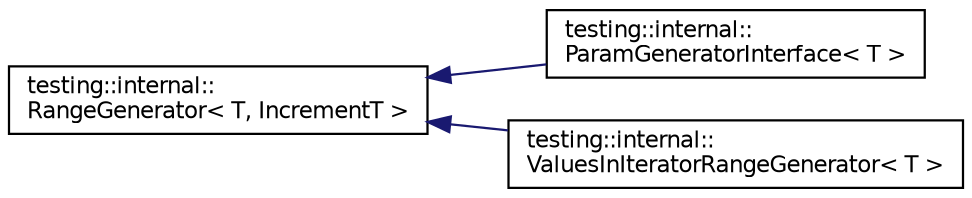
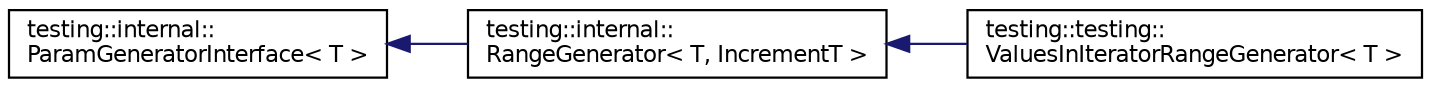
(499, 70) -> (439, 44)
(736, 154) -> (1195, 44)
